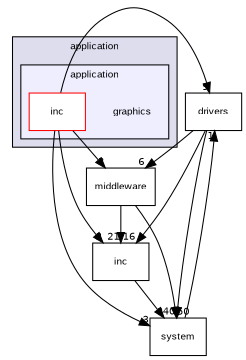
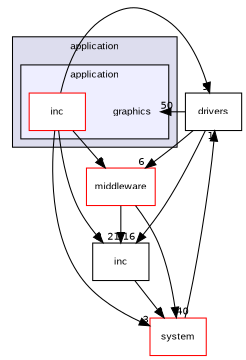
(121, 187) -> (121, 187)
(190, 219) -> (178, 112)
(178, 337) -> (178, 337)
